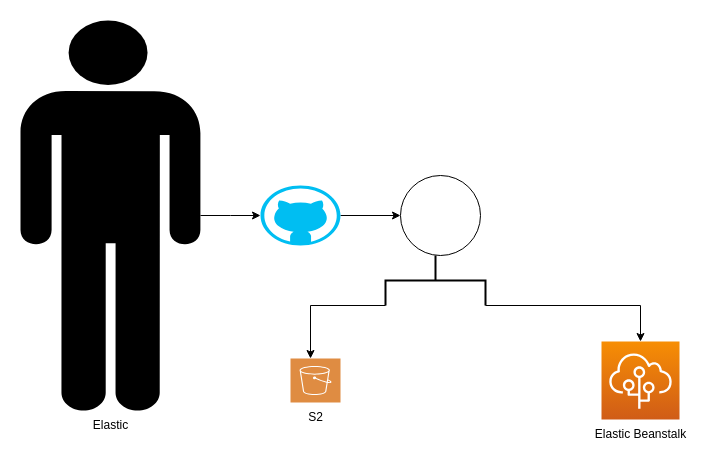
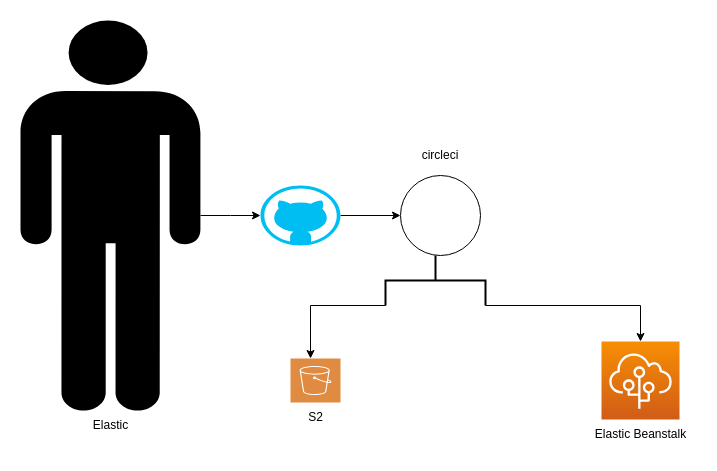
none -> (441, 156)
